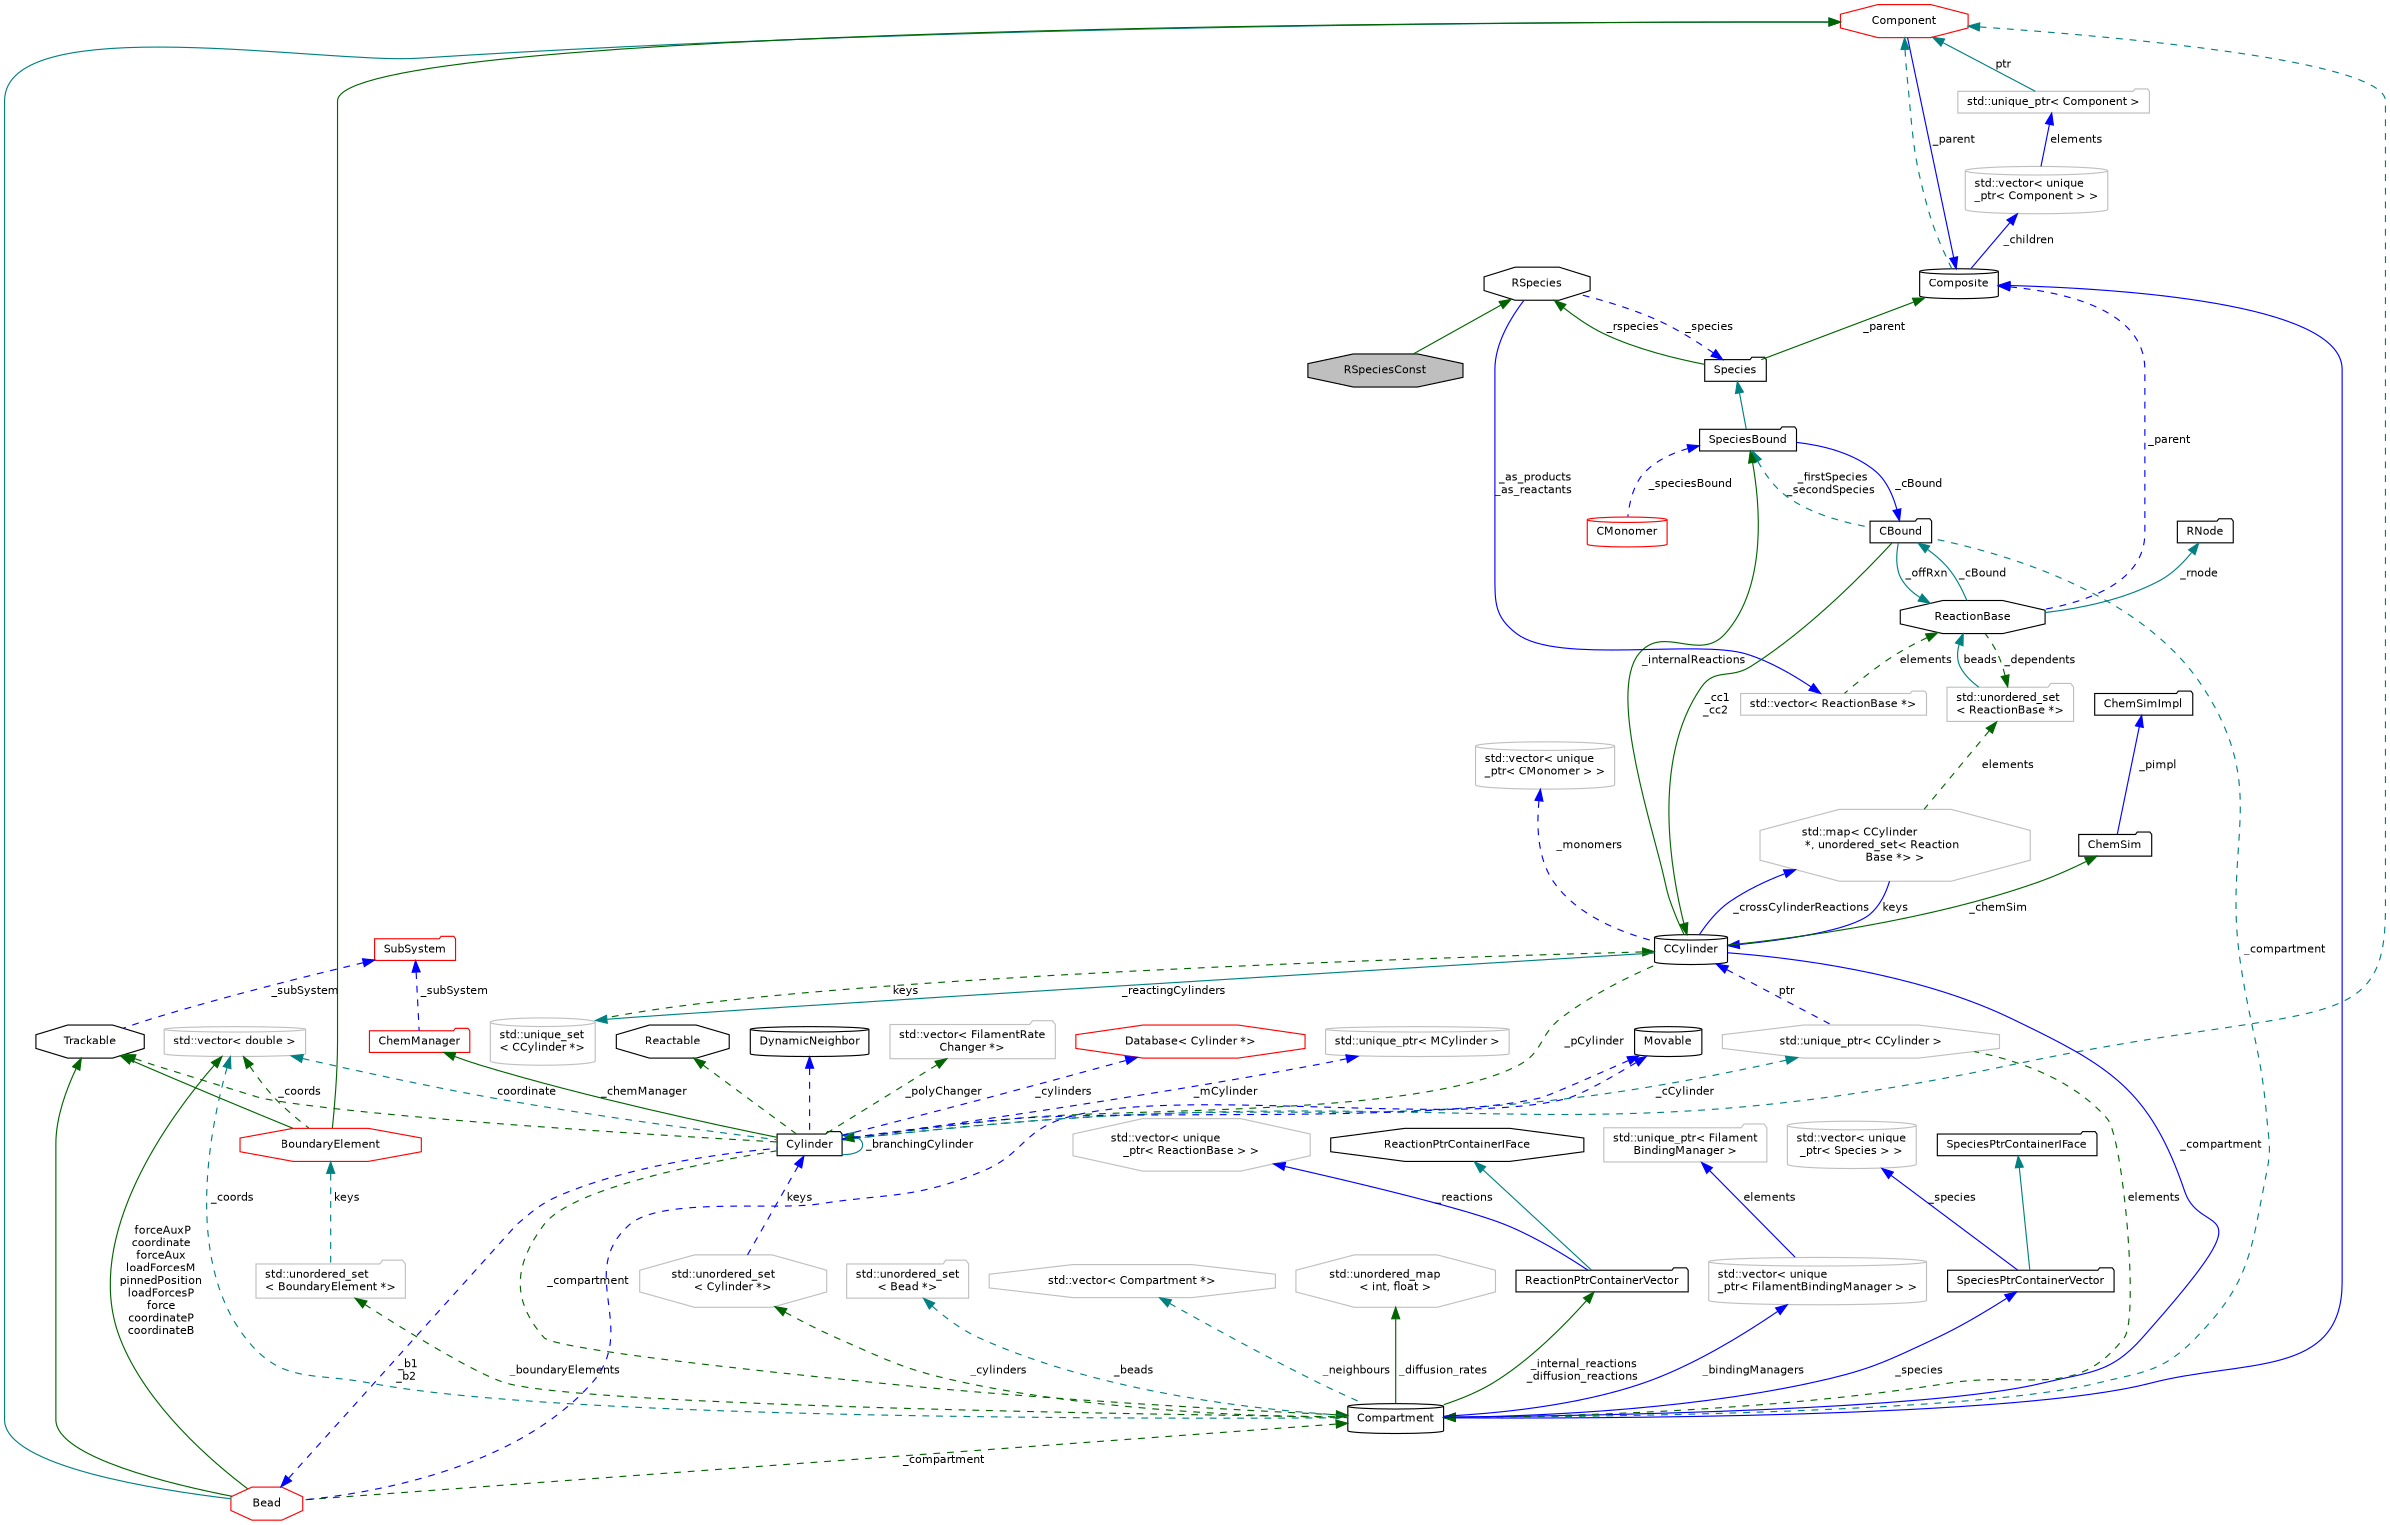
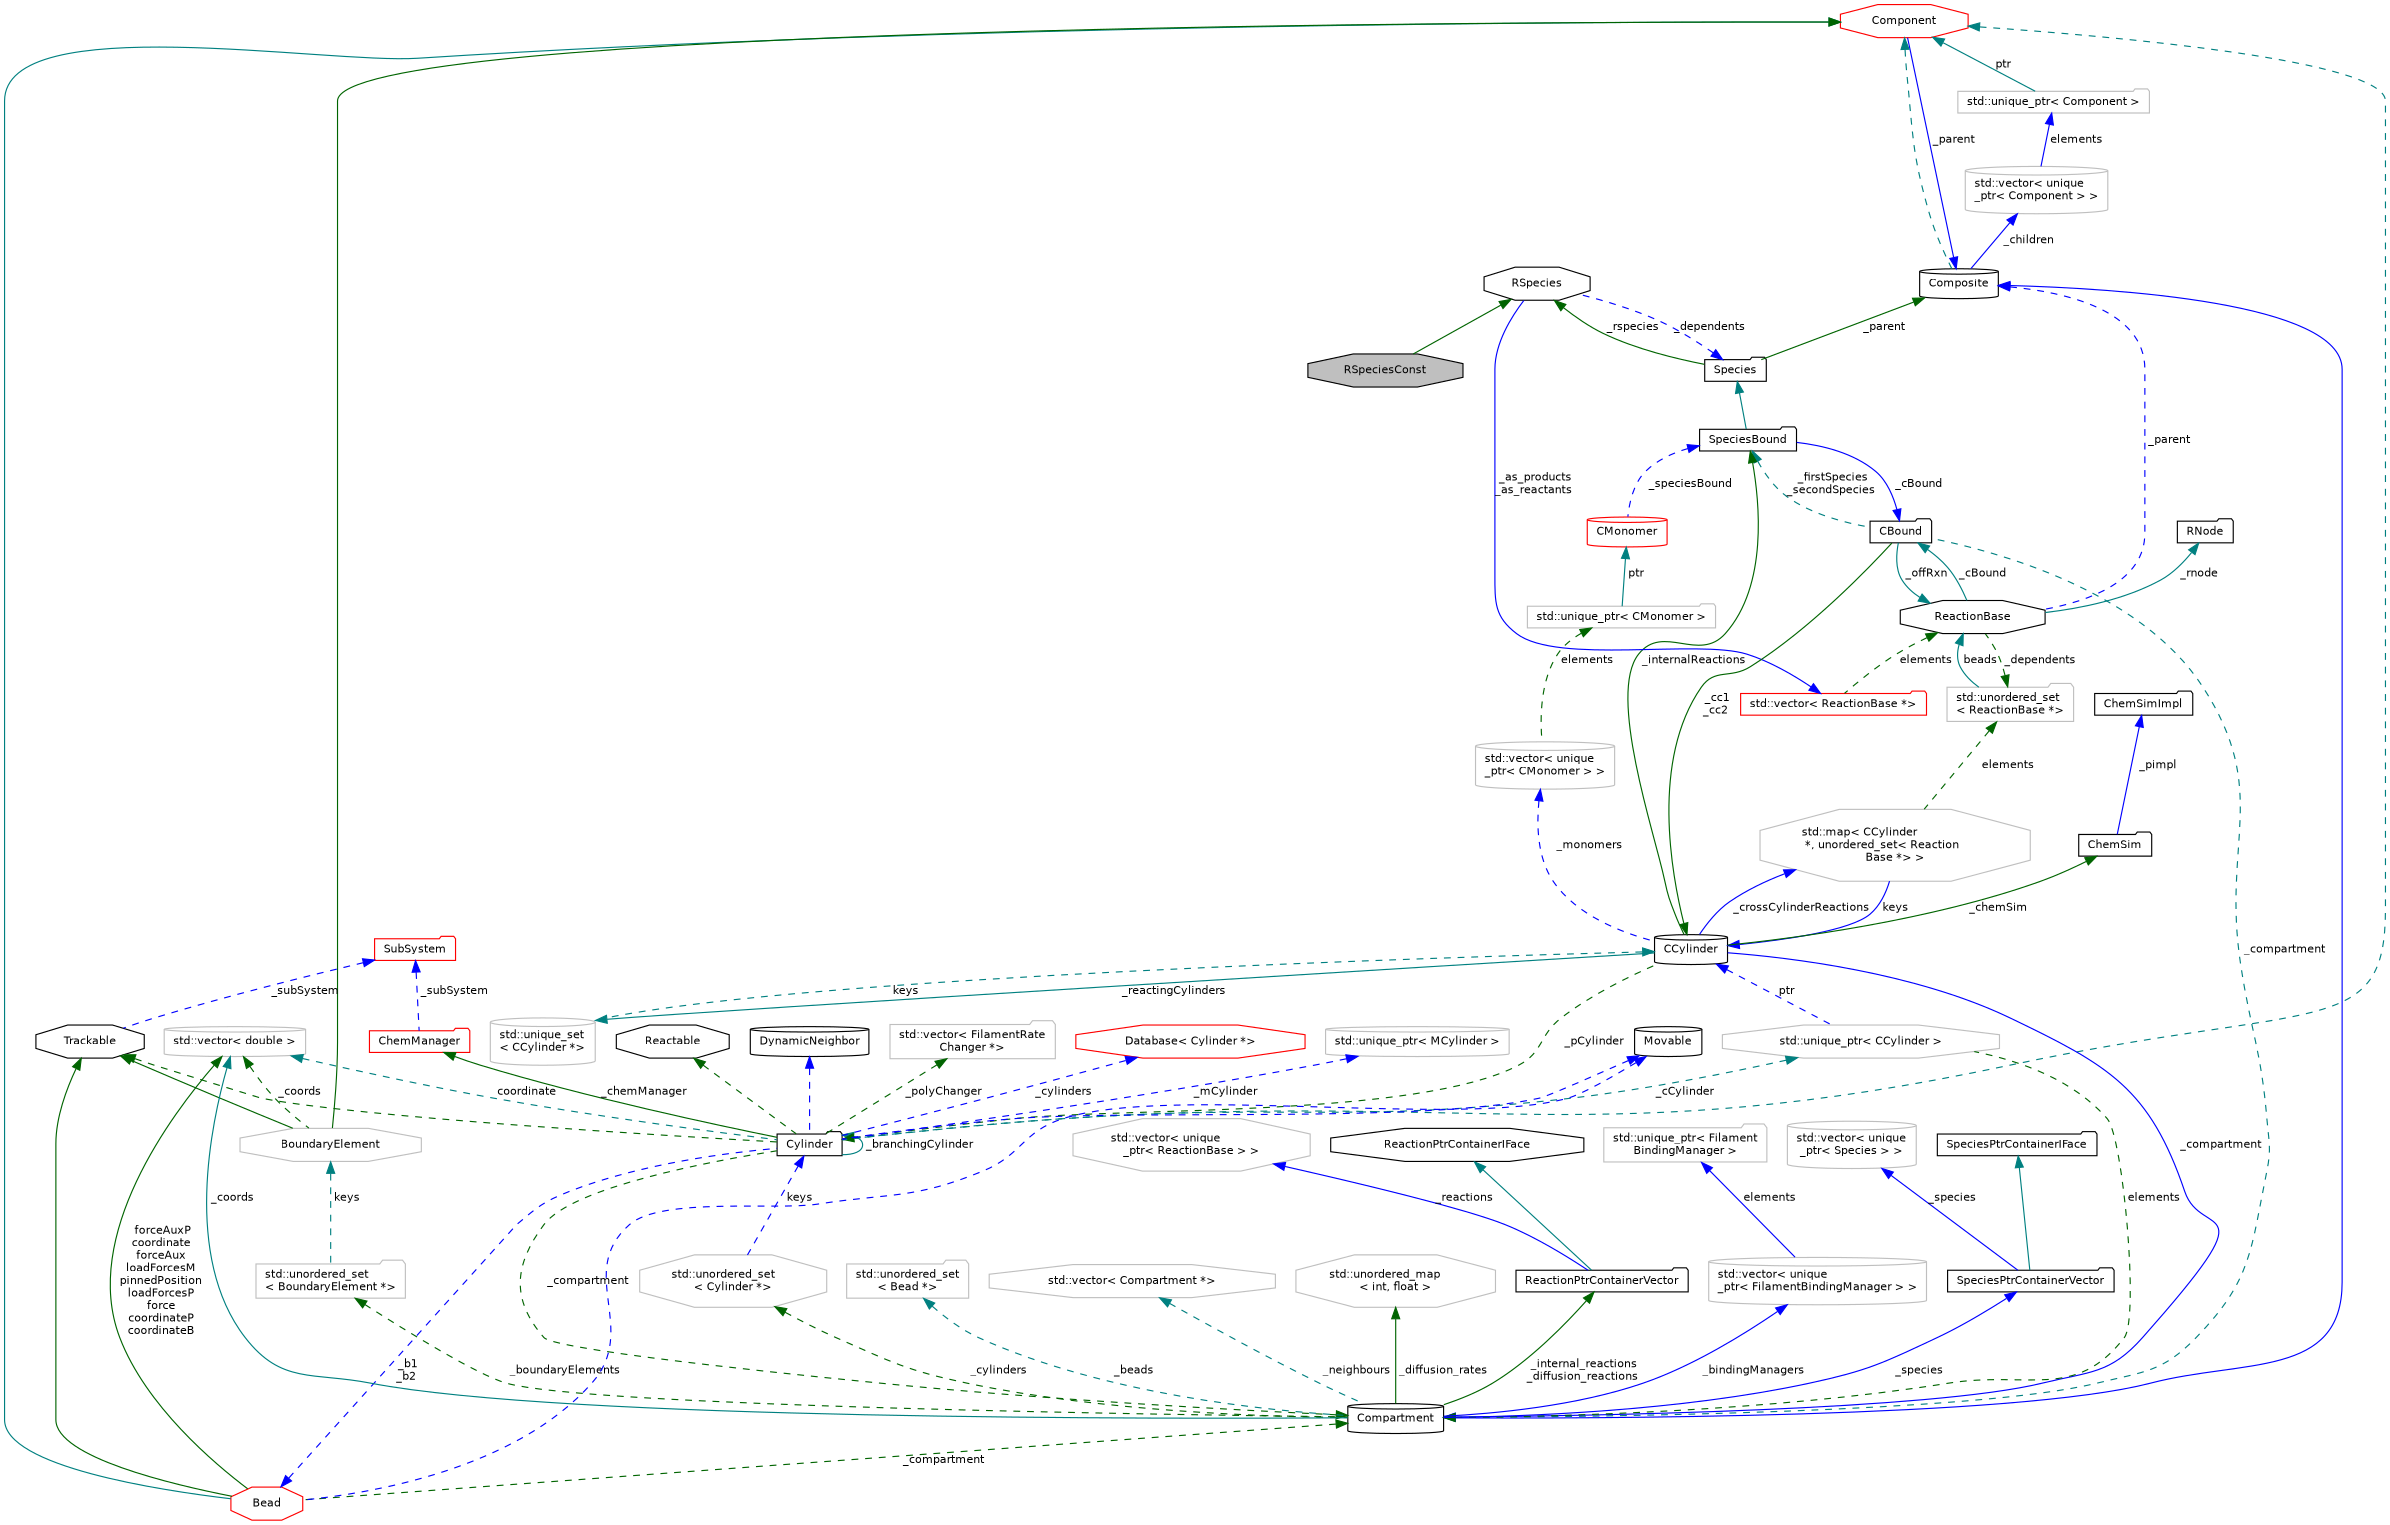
(1708, 327) -> (1708, 327)
none -> (1621, 617)
(1834, 704) -> (1834, 704)
(1118, 972) -> (1118, 972)
(331, 1145) -> (331, 1145)
(650, 1408) -> (650, 1408)
